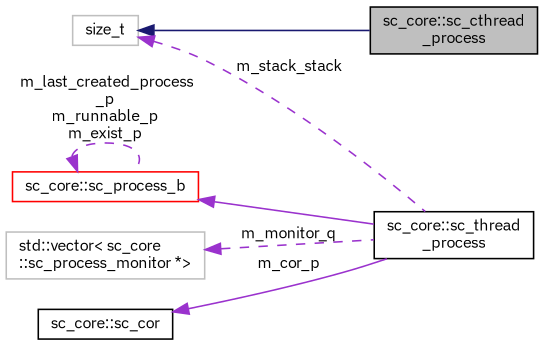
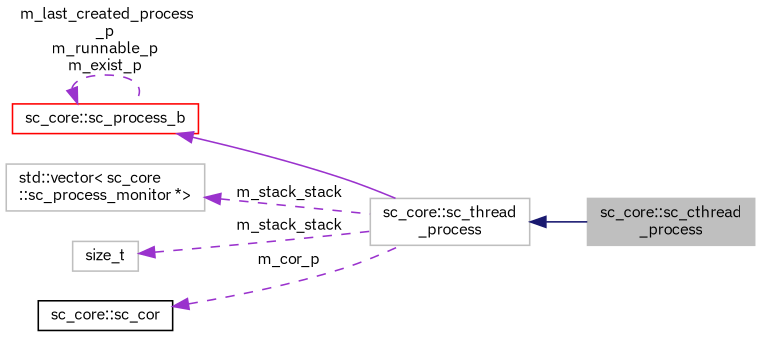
(262, 30) -> (567, 222)
(454, 30) -> (671, 222)
(288, 234) -> (288, 193)
(454, 235) -> (450, 222)
(288, 287) -> (297, 281)
